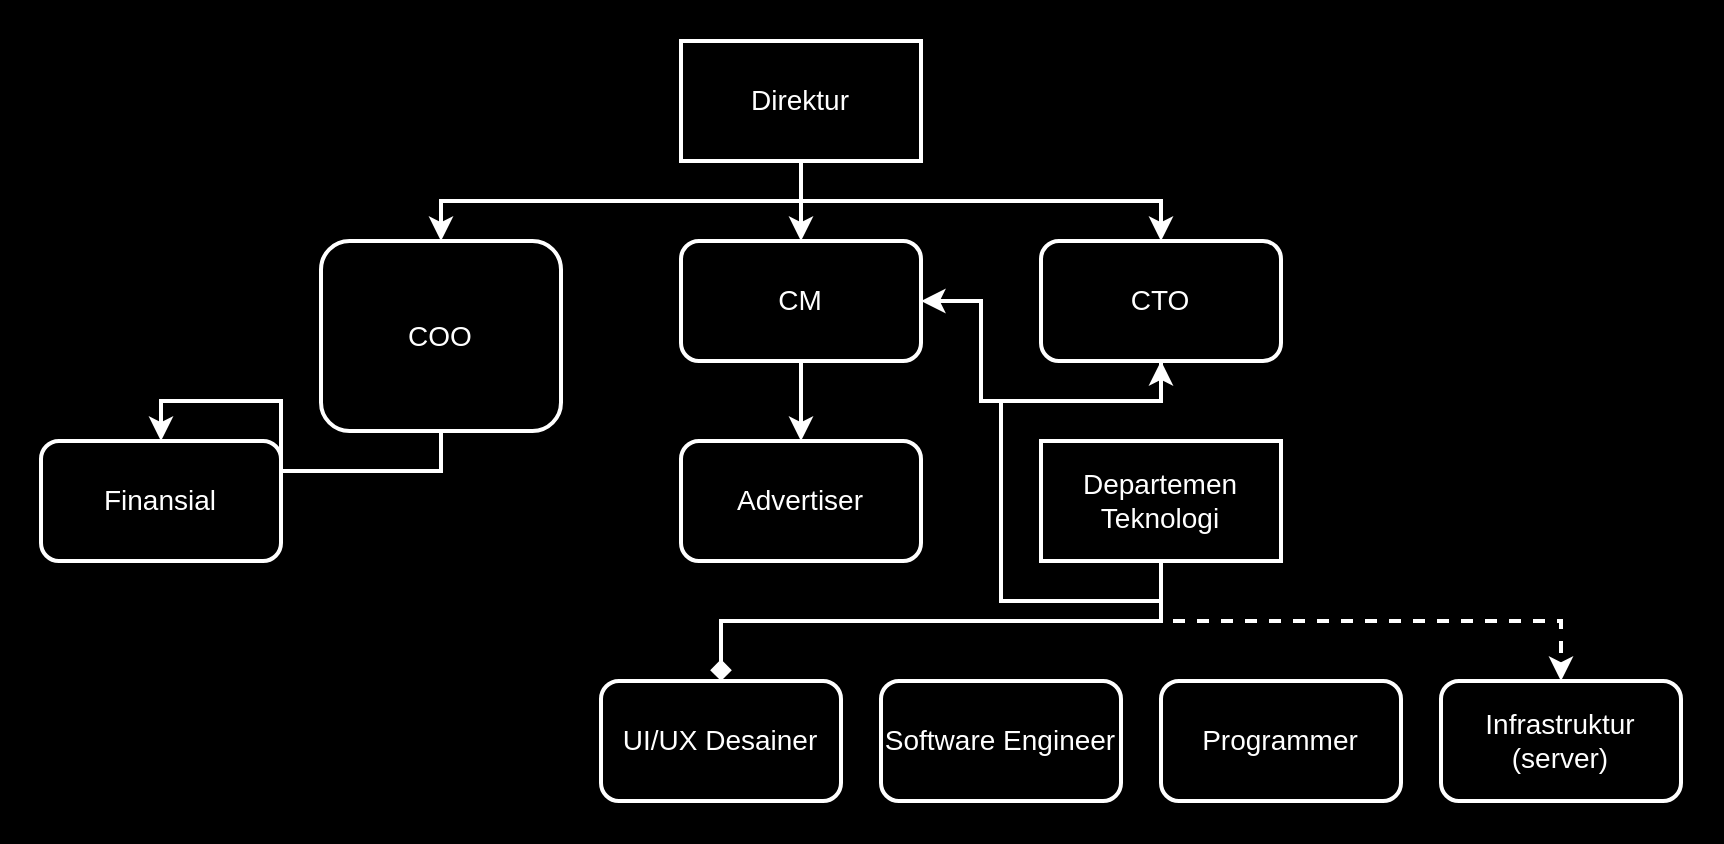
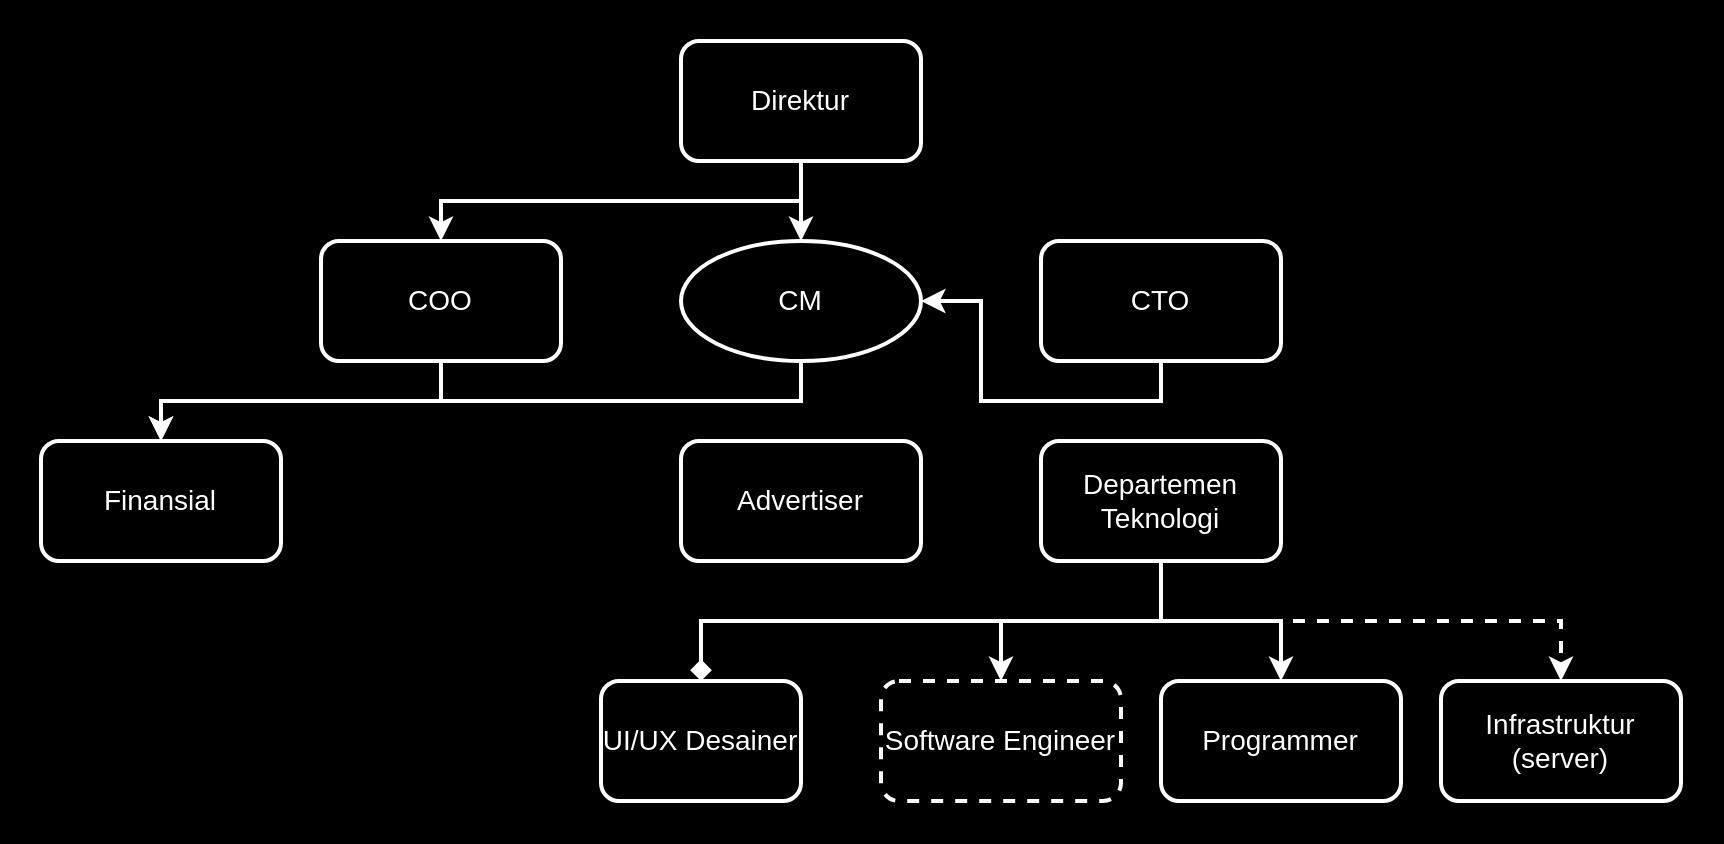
(801, 101) -> (801, 101)
(994, 201) -> none
(801, 301) -> (801, 301)
(441, 336) -> (441, 301)
(801, 412) -> (623, 401)
(1161, 501) -> (1161, 501)
(1001, 581) -> (1281, 644)
none -> (1001, 644)
(721, 741) -> (701, 741)
(1001, 741) -> (1001, 741)
